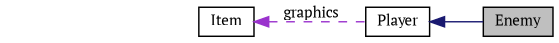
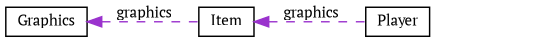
none -> (46, 22)
(518, 22) -> none
